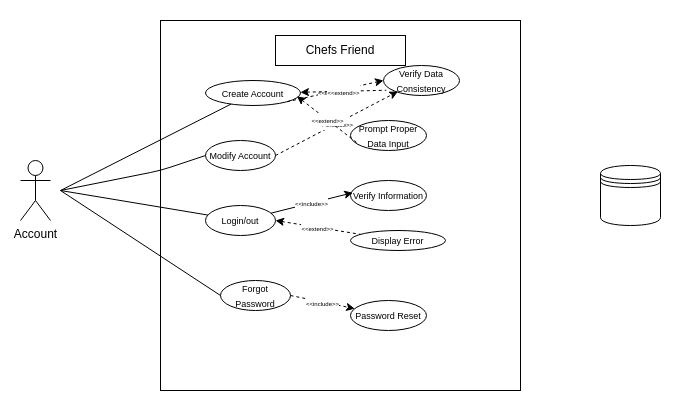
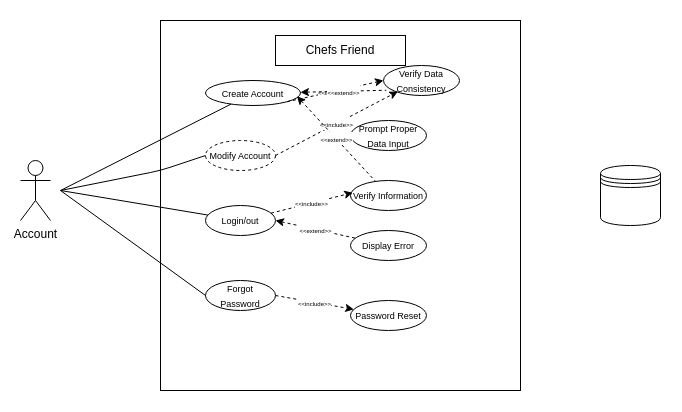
(329, 121) -> (355, 159)
(241, 156) -> (241, 156)
(283, 210) -> (283, 210)
(398, 241) -> (389, 246)
(256, 296) -> (241, 296)
